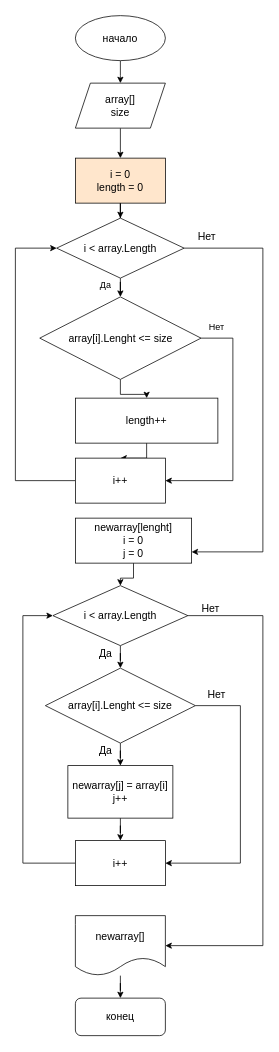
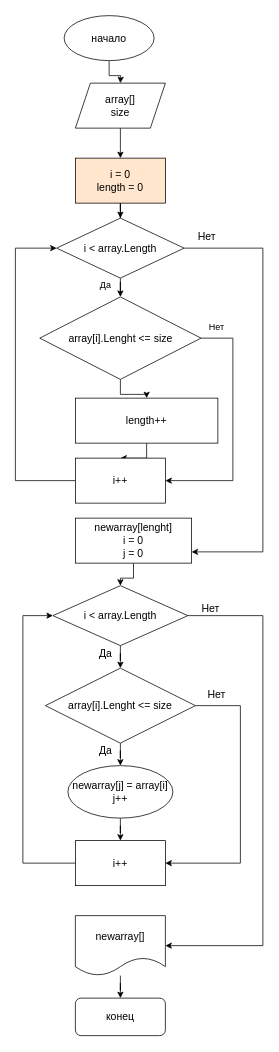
(120, 38) -> (109, 38)
(120, 792) -> (120, 792)
